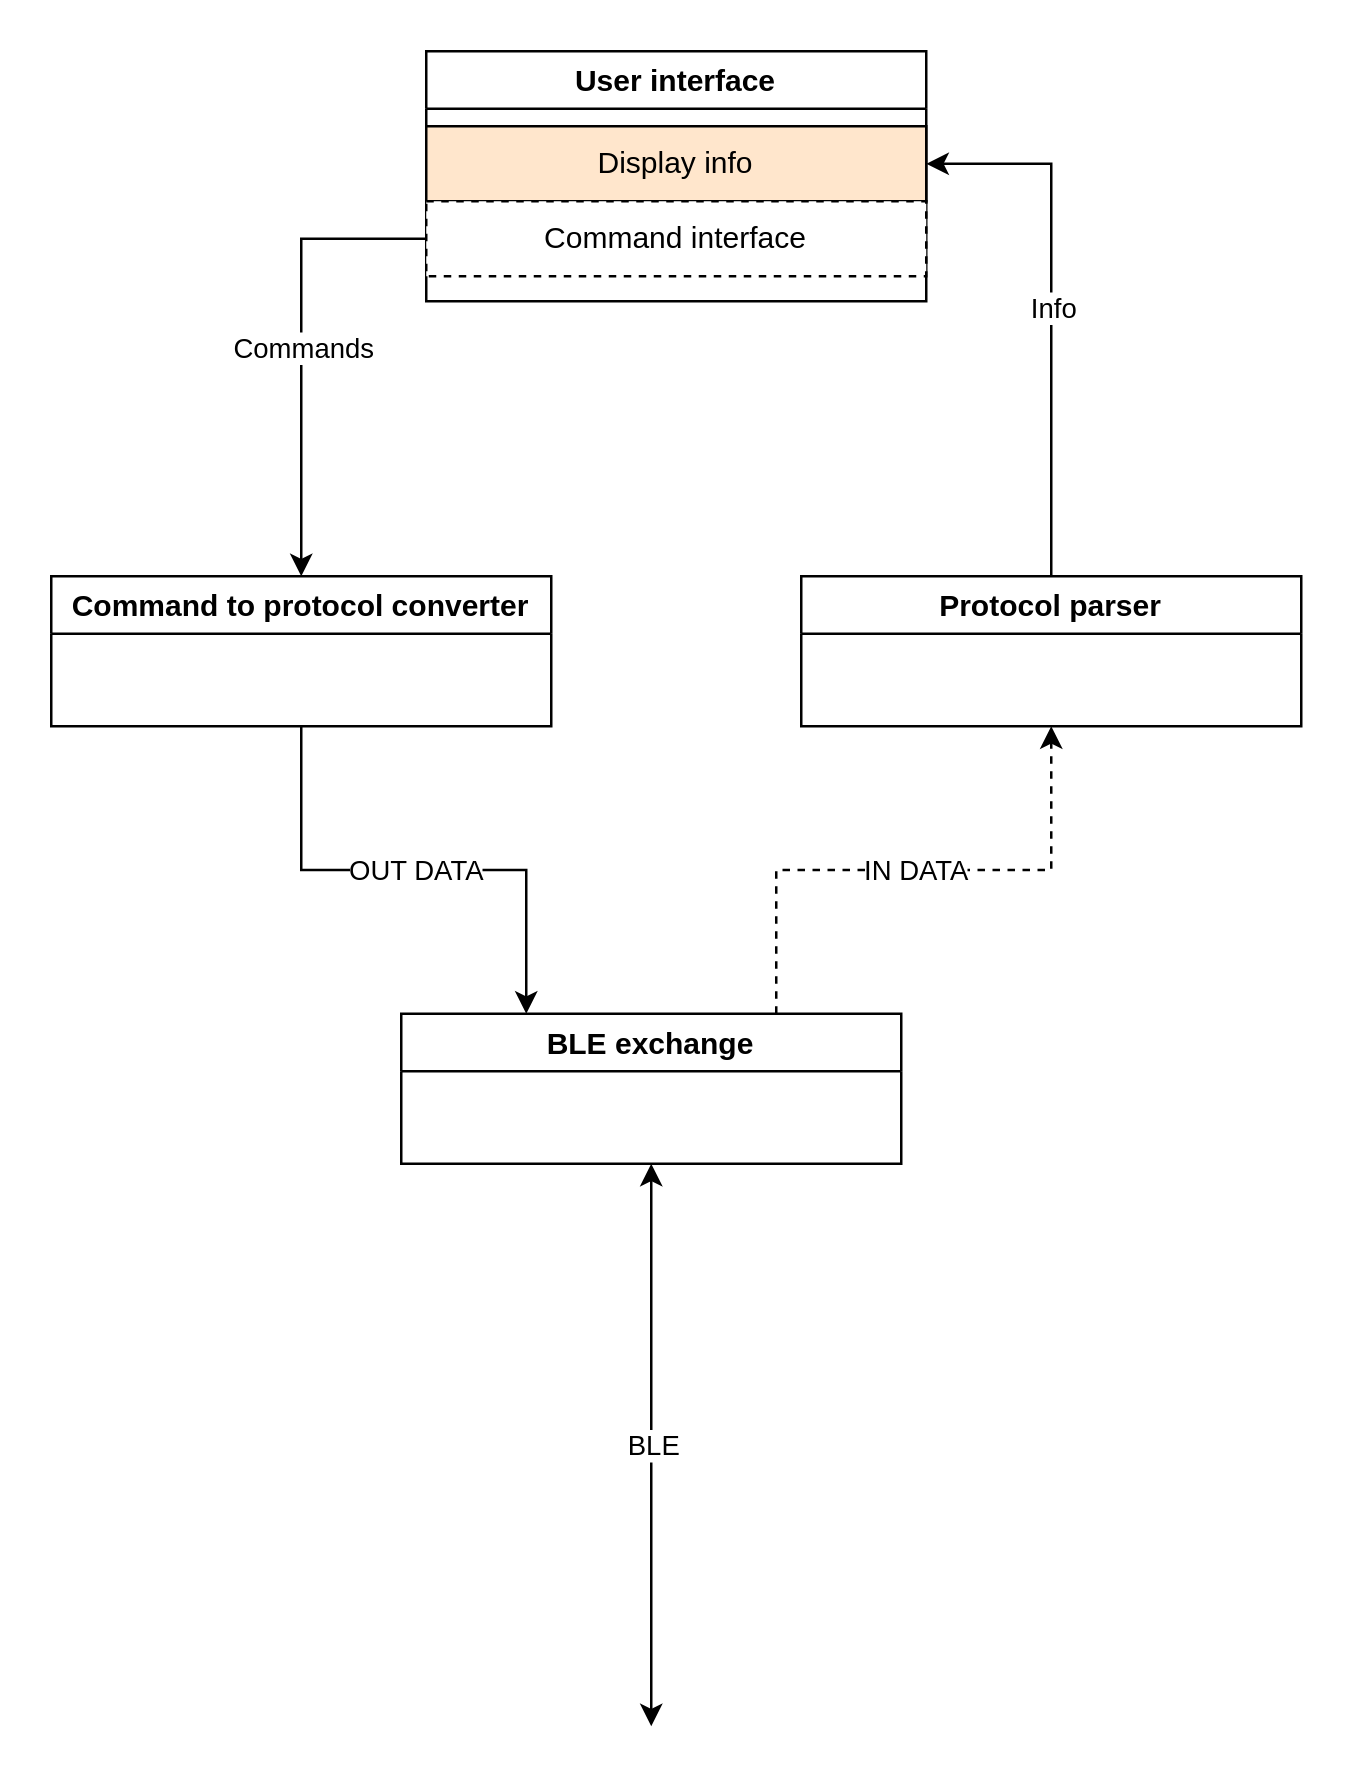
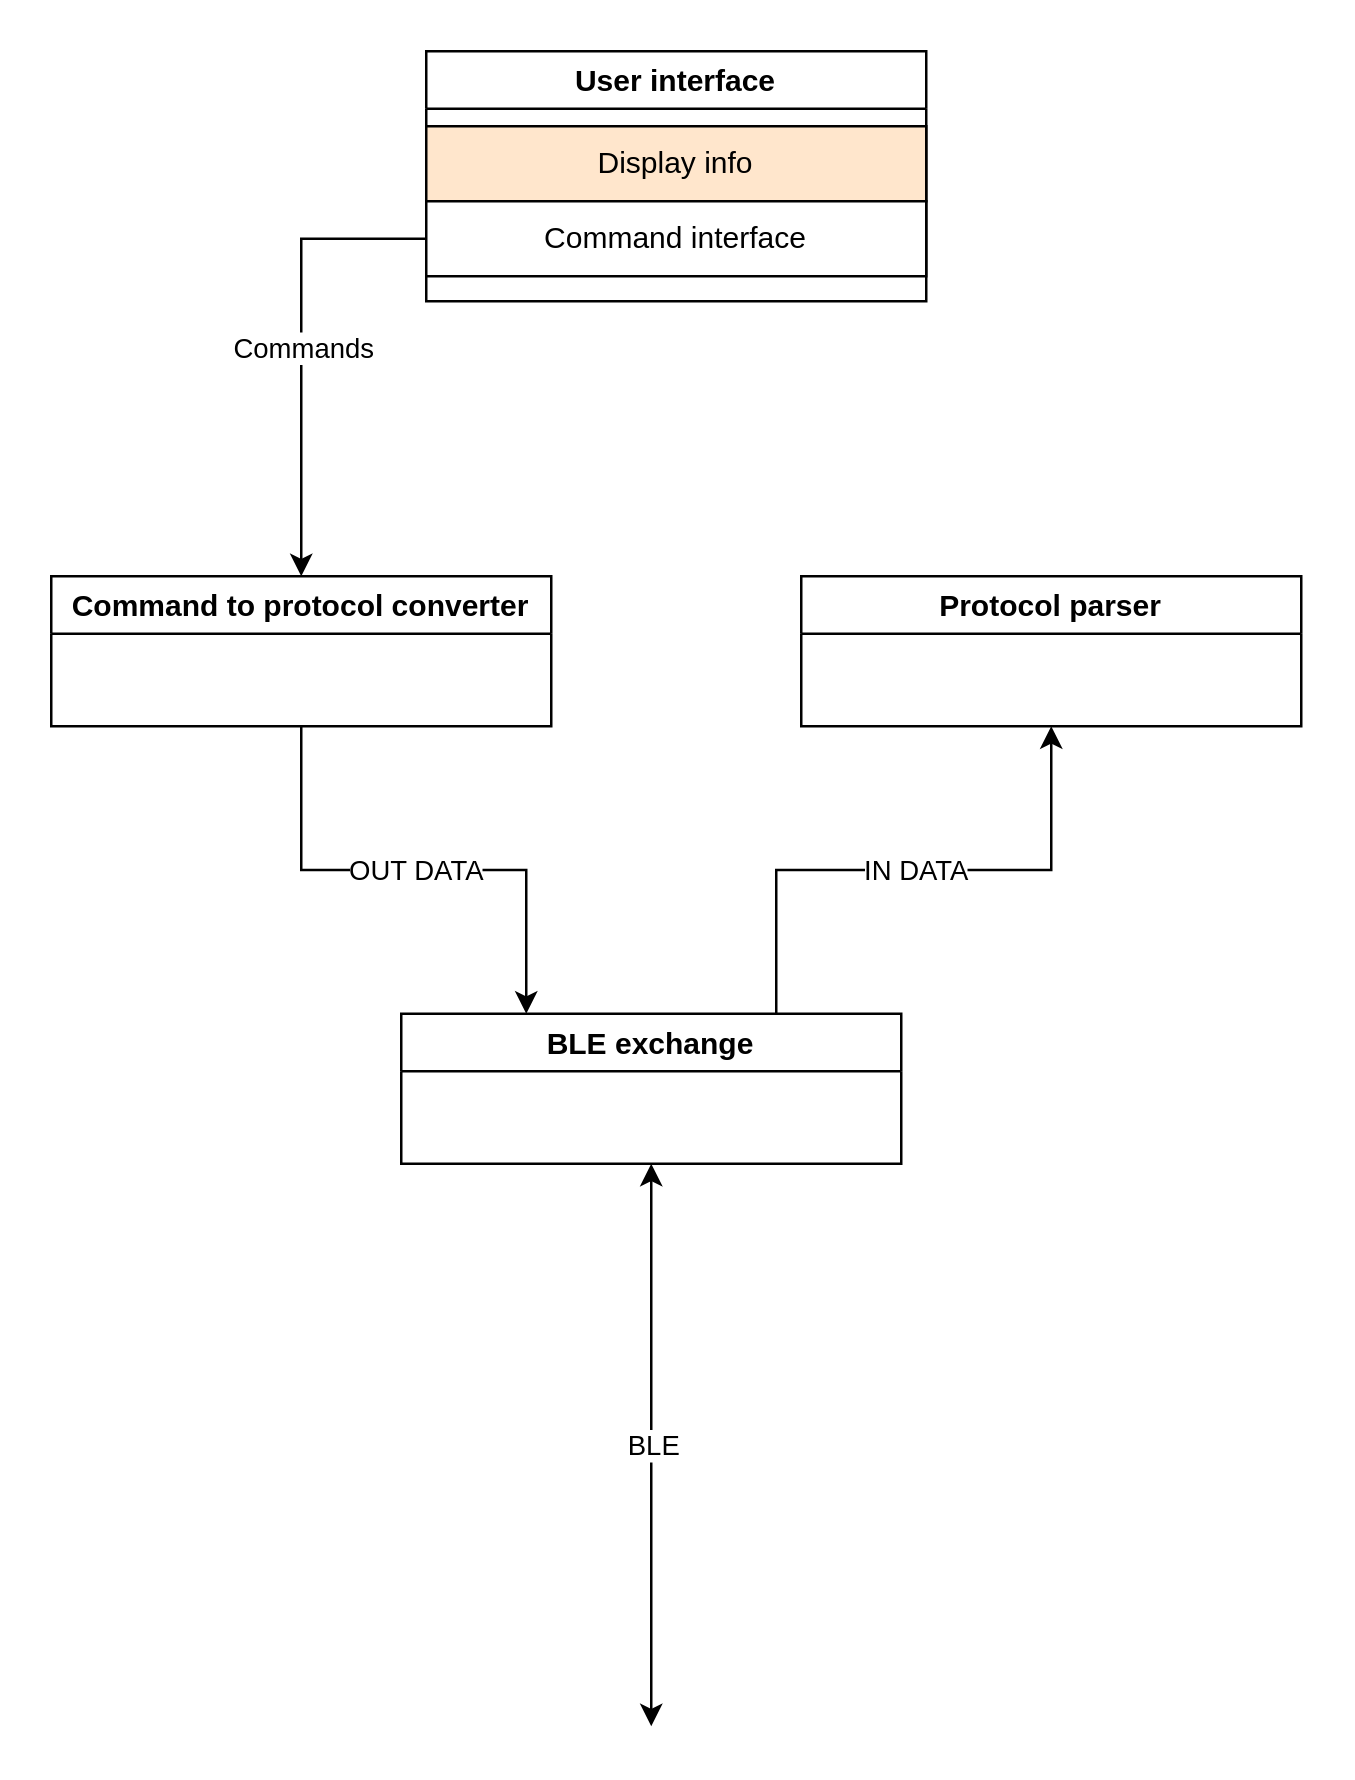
(676, 239) -> (676, 239)
(1051, 439) -> none
(776, 897) -> (776, 897)
